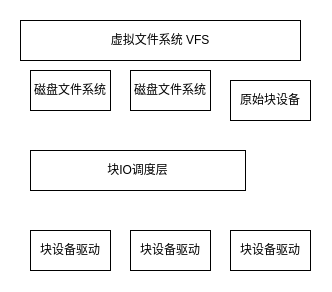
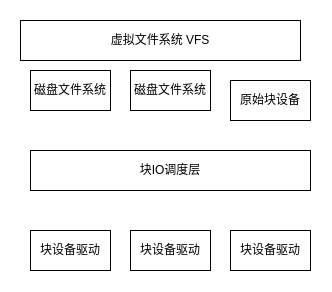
(138, 171) -> (171, 171)
